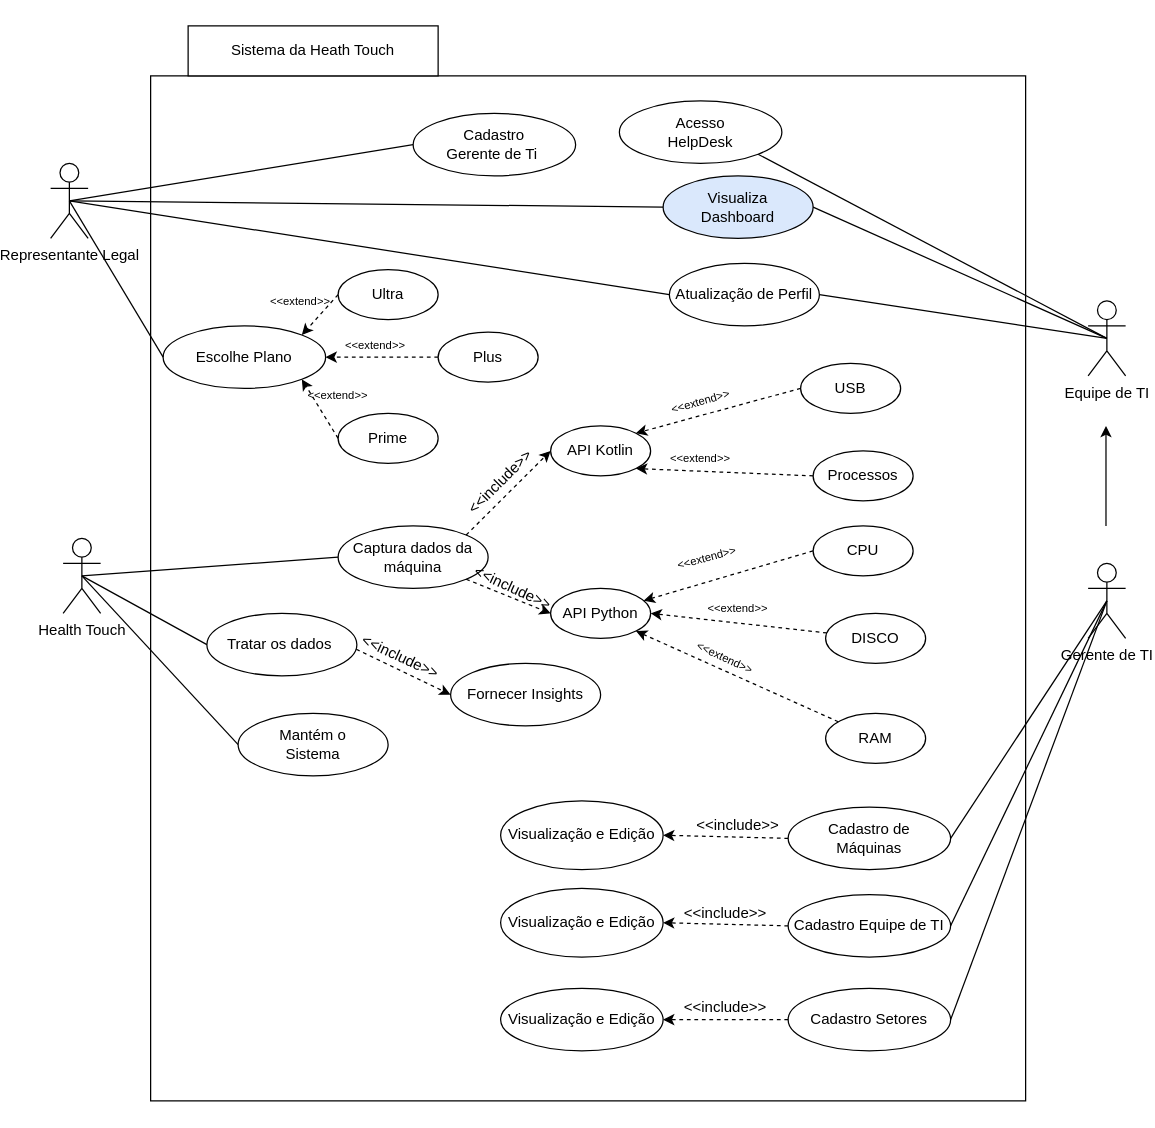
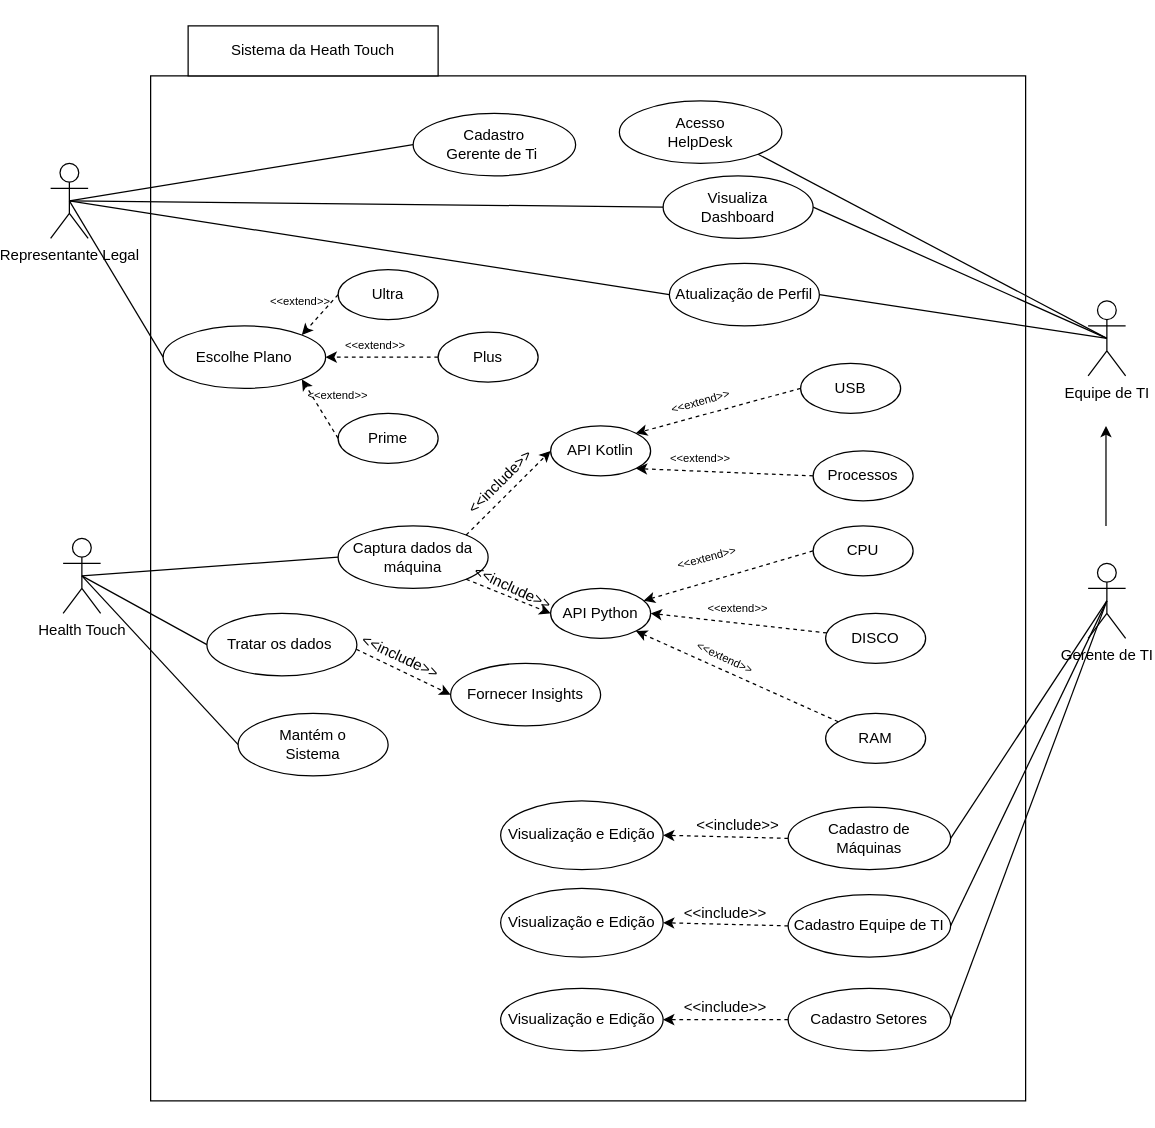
(738, 207) -> (738, 207)
